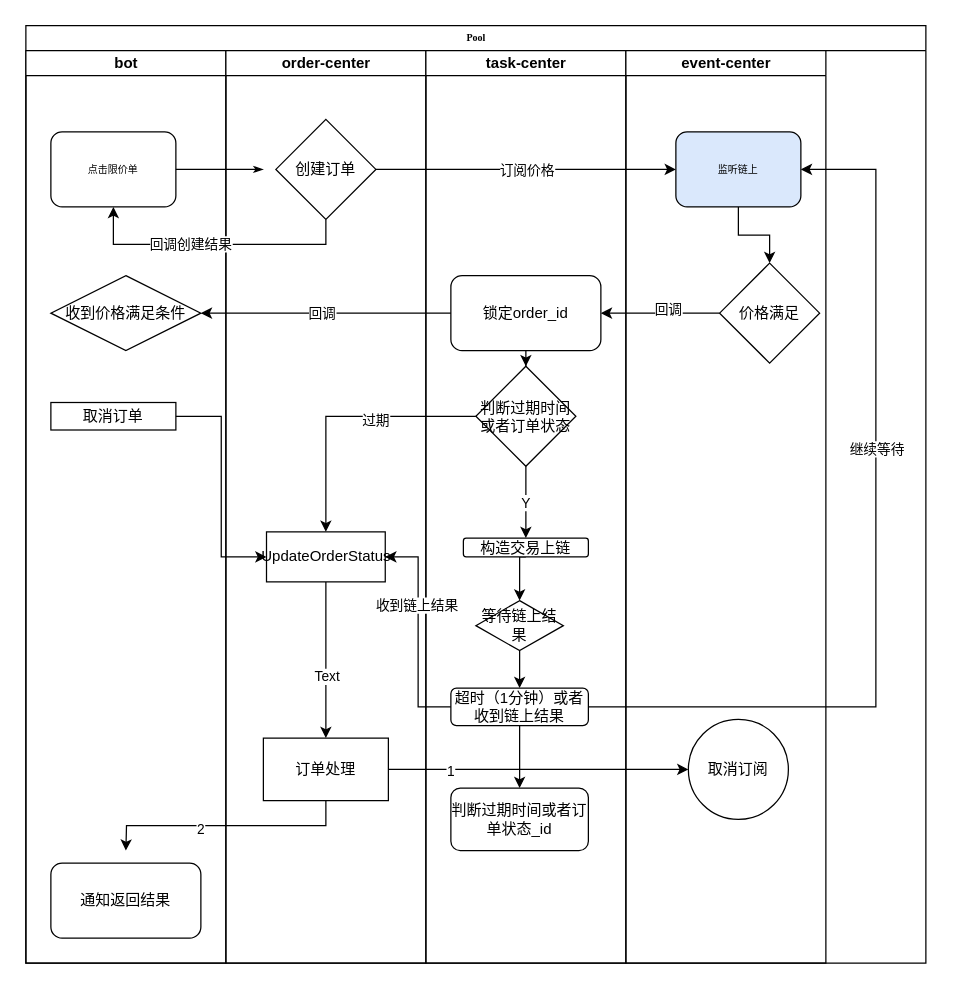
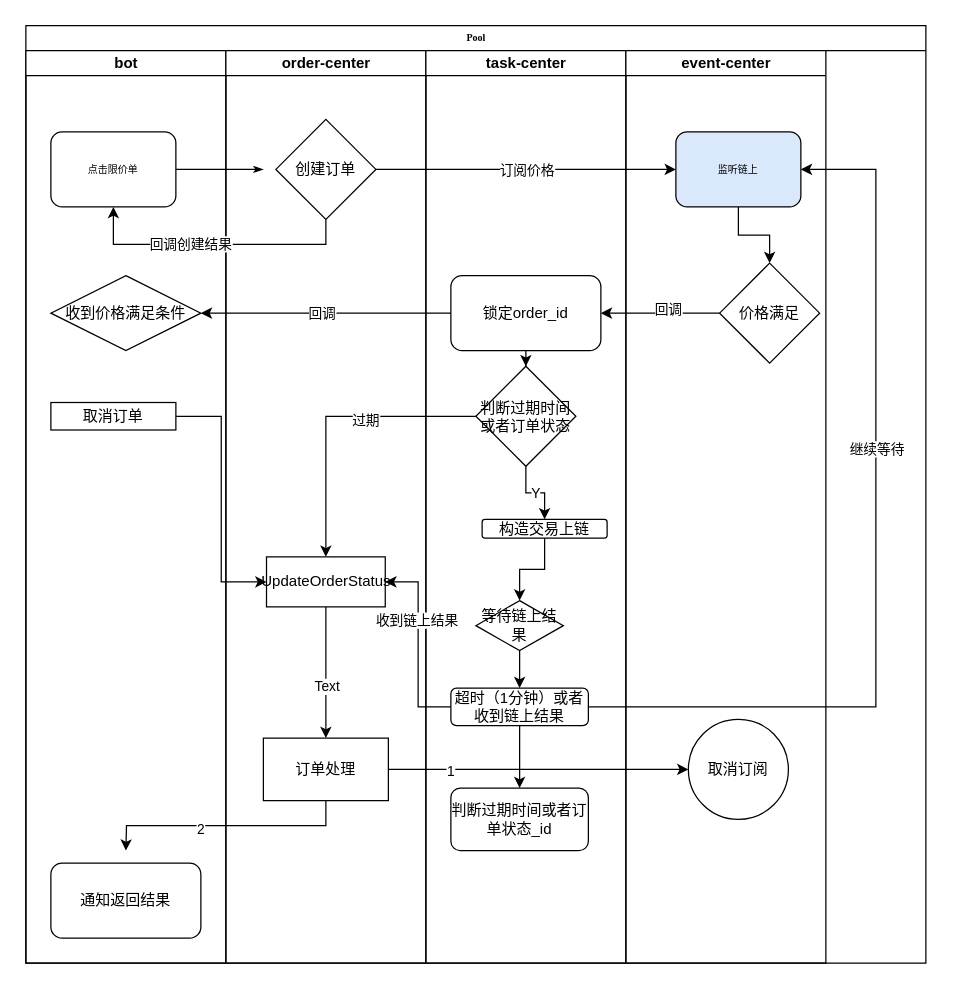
(526, 548) -> (544, 529)
(326, 557) -> (326, 582)
